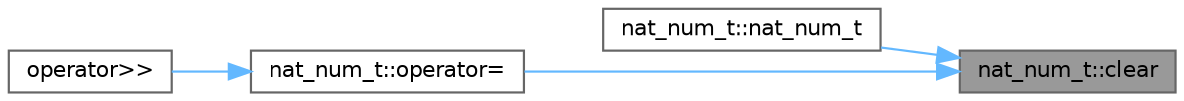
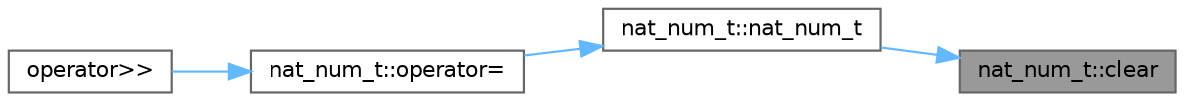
(731, 72) -> (552, 52)
